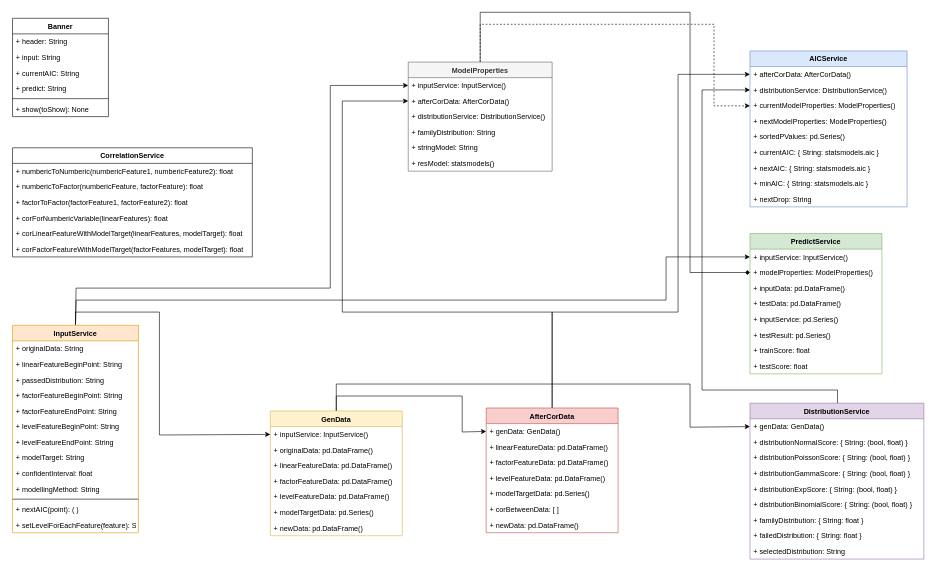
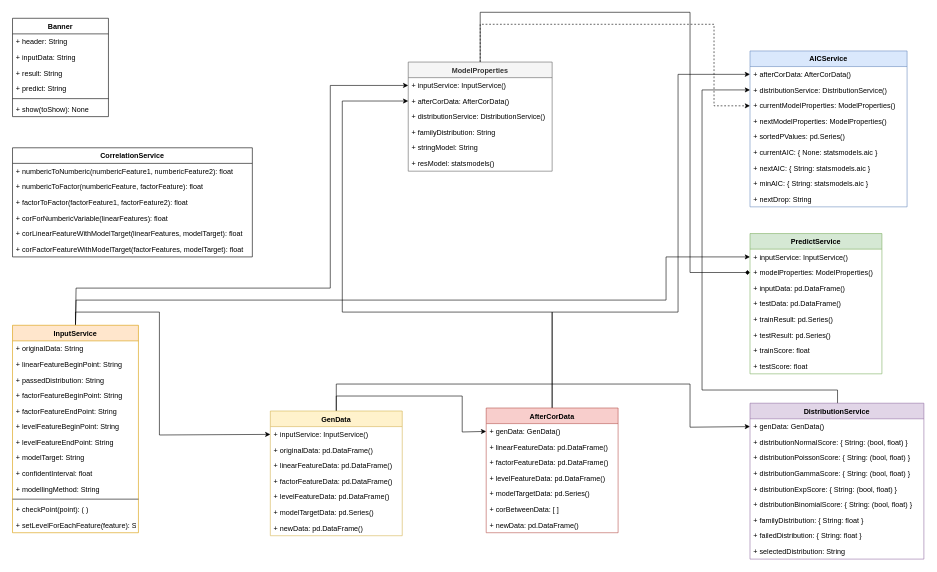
(41, 58) -> (49, 58)
(52, 73) -> (43, 73)
(826, 153) -> (823, 153)
(801, 320) -> (799, 320)
(53, 510) -> (58, 510)
